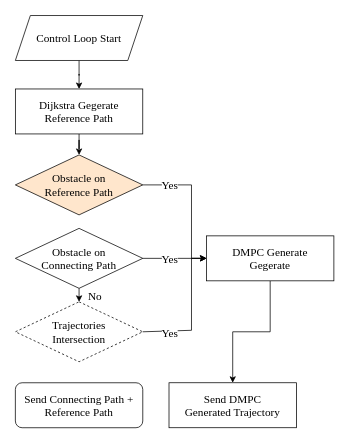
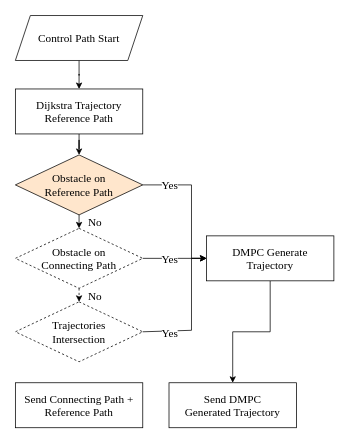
(79, 38) -> (79, 38)
(79, 111) -> (79, 111)
none -> (79, 221)
(79, 258) -> (79, 258)
(270, 258) -> (270, 258)
(79, 293) -> (79, 293)
(79, 405) -> (79, 405)
